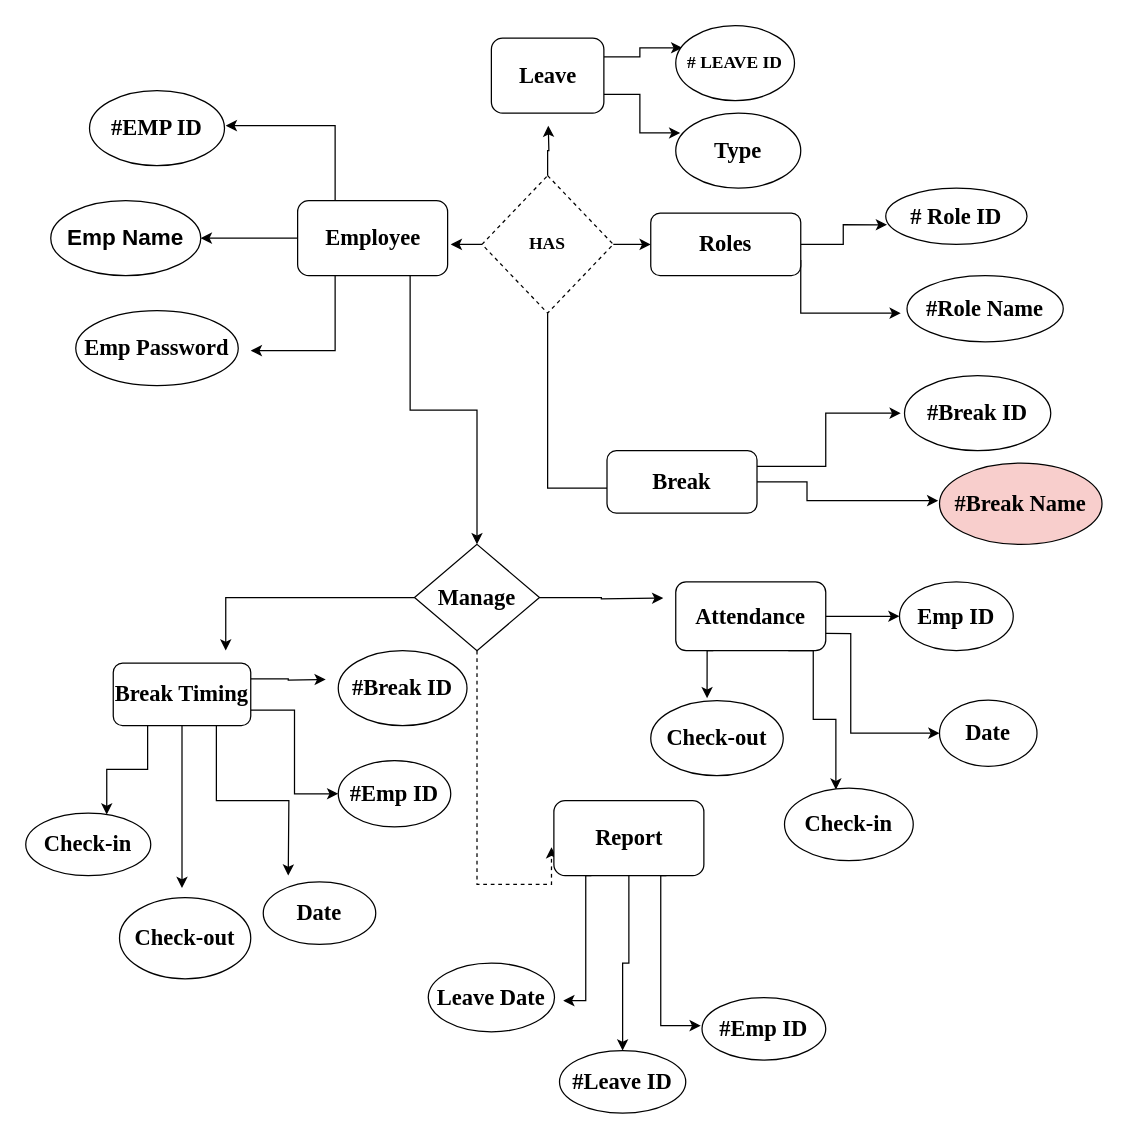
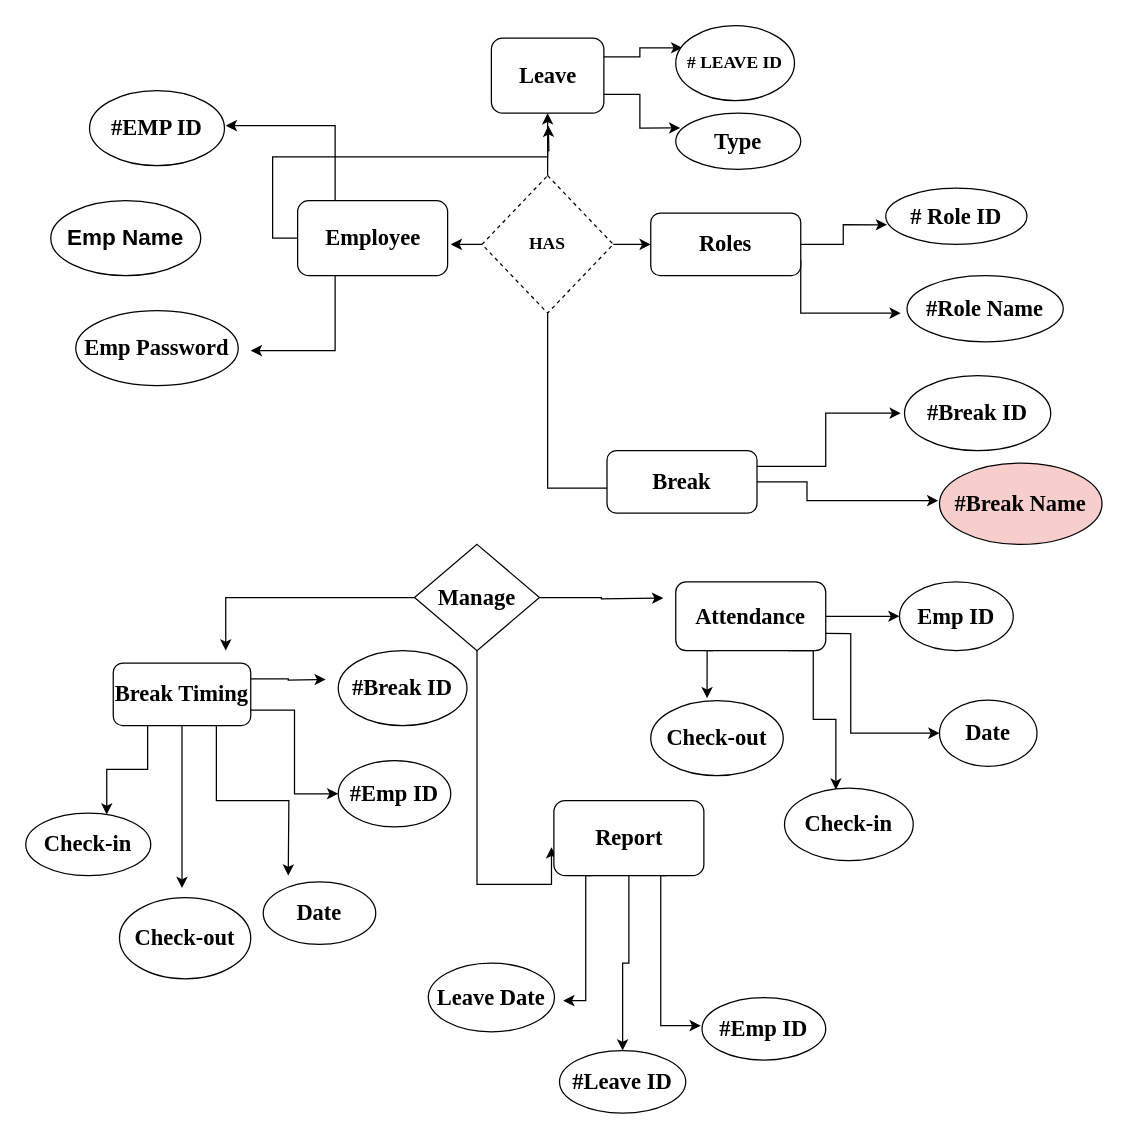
(738, 151) -> (738, 141)
(242, 238) -> (367, 157)
(439, 410) -> none
(477, 820) -> (477, 820)
